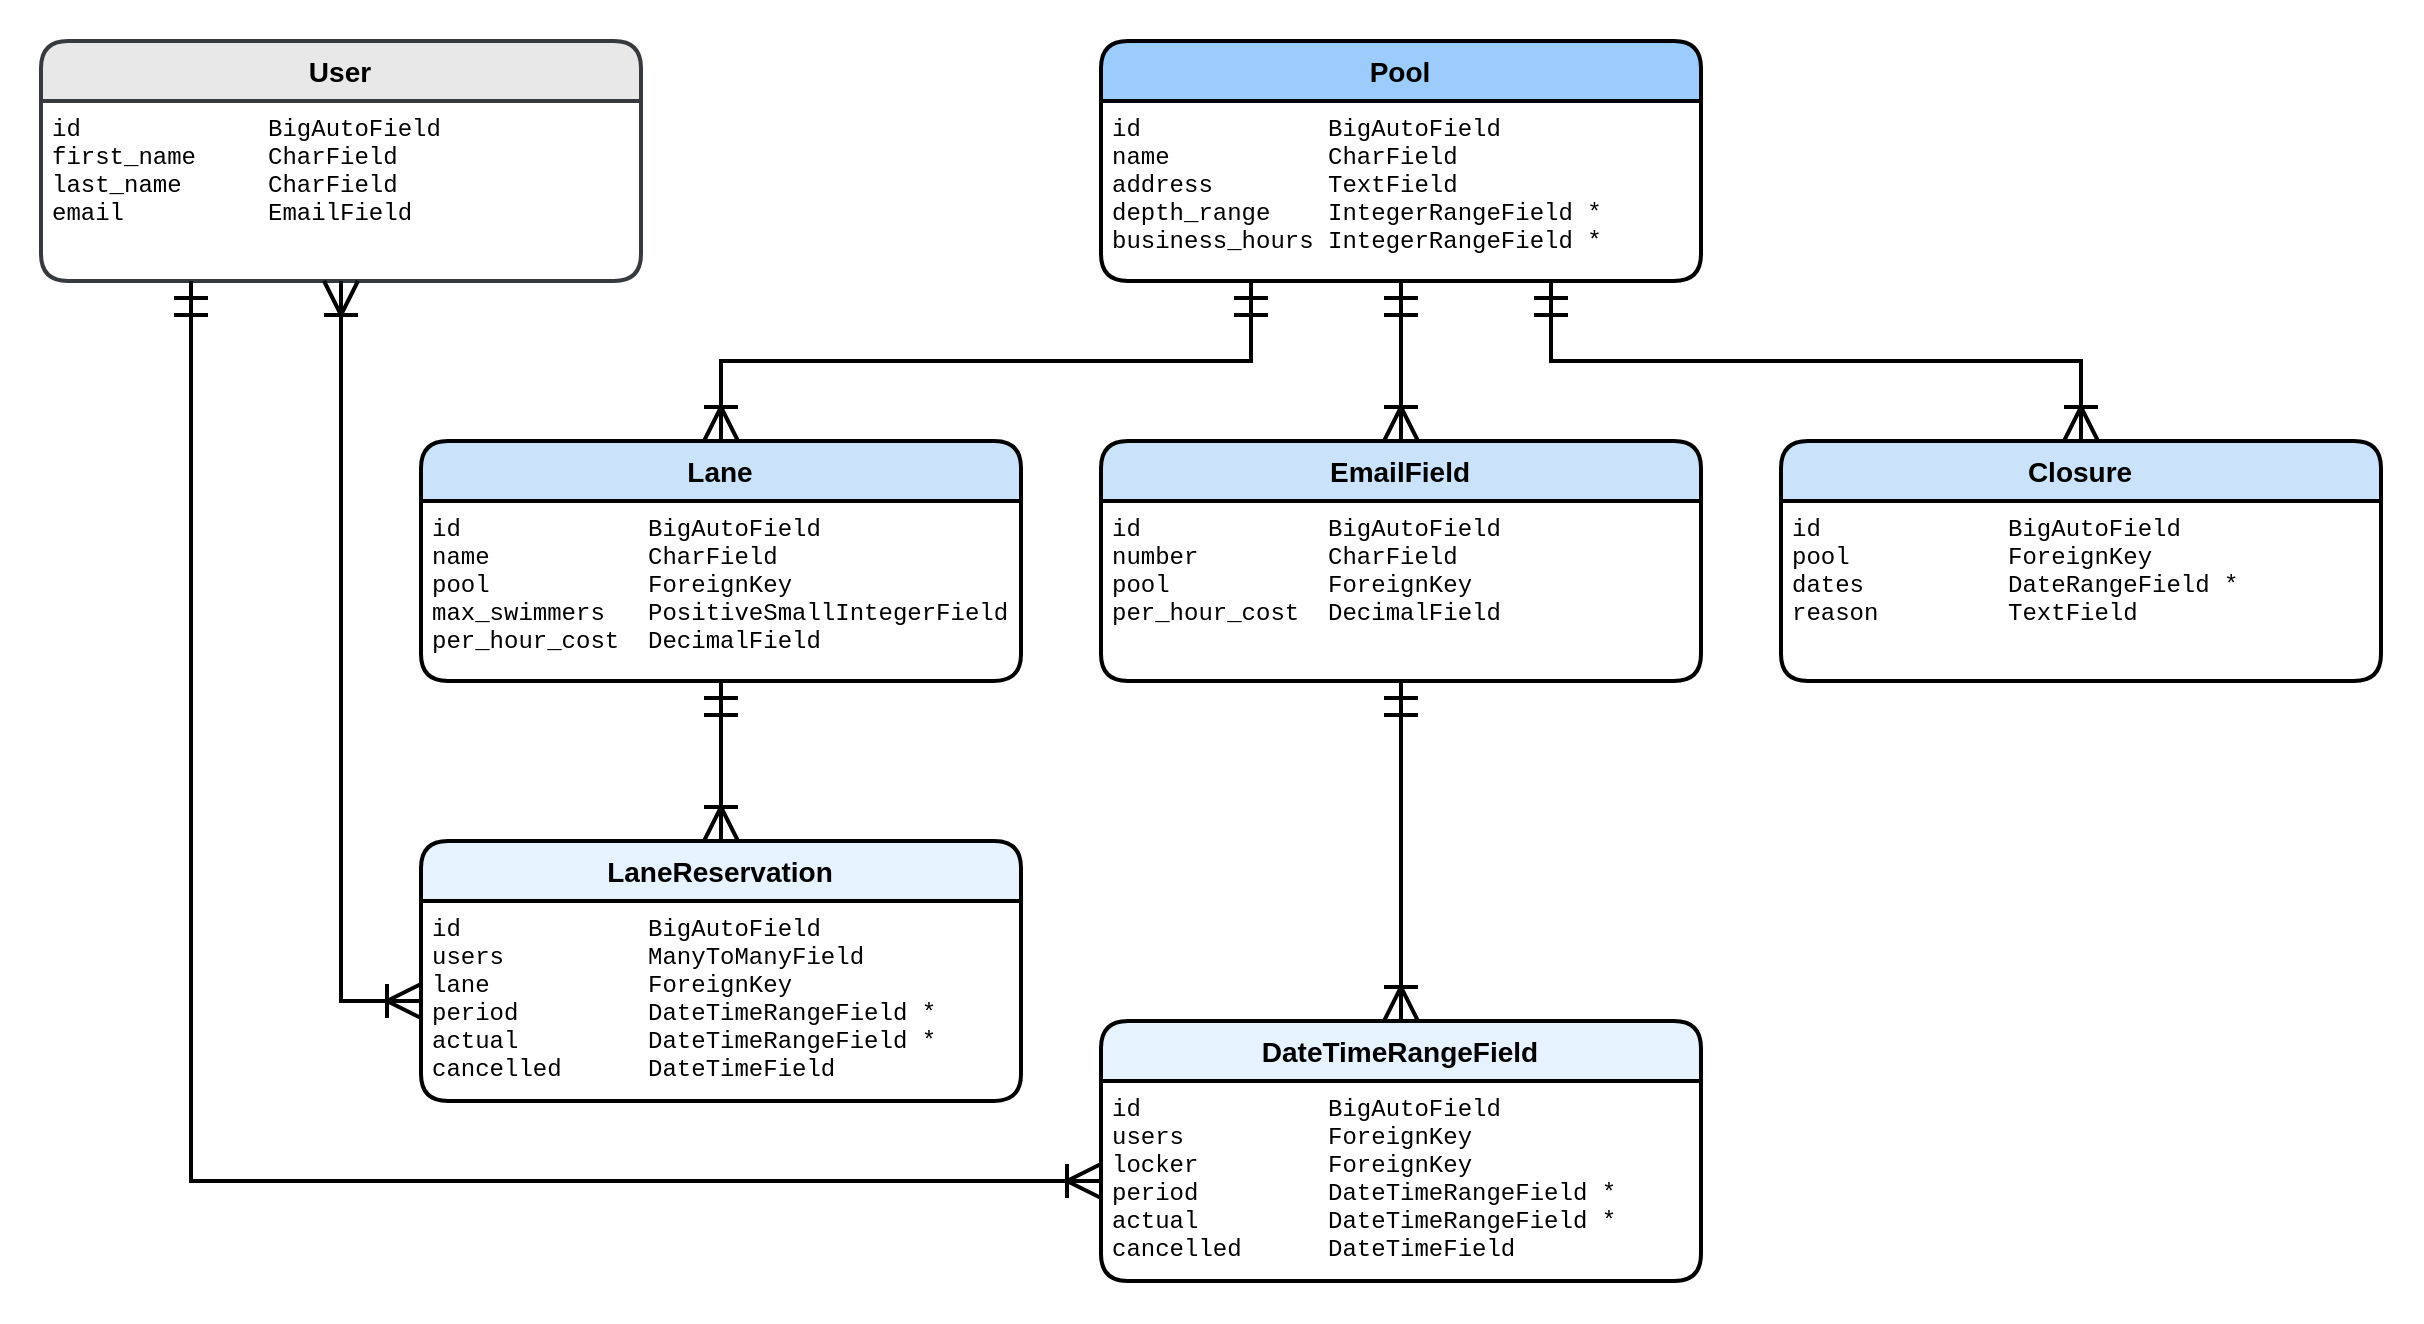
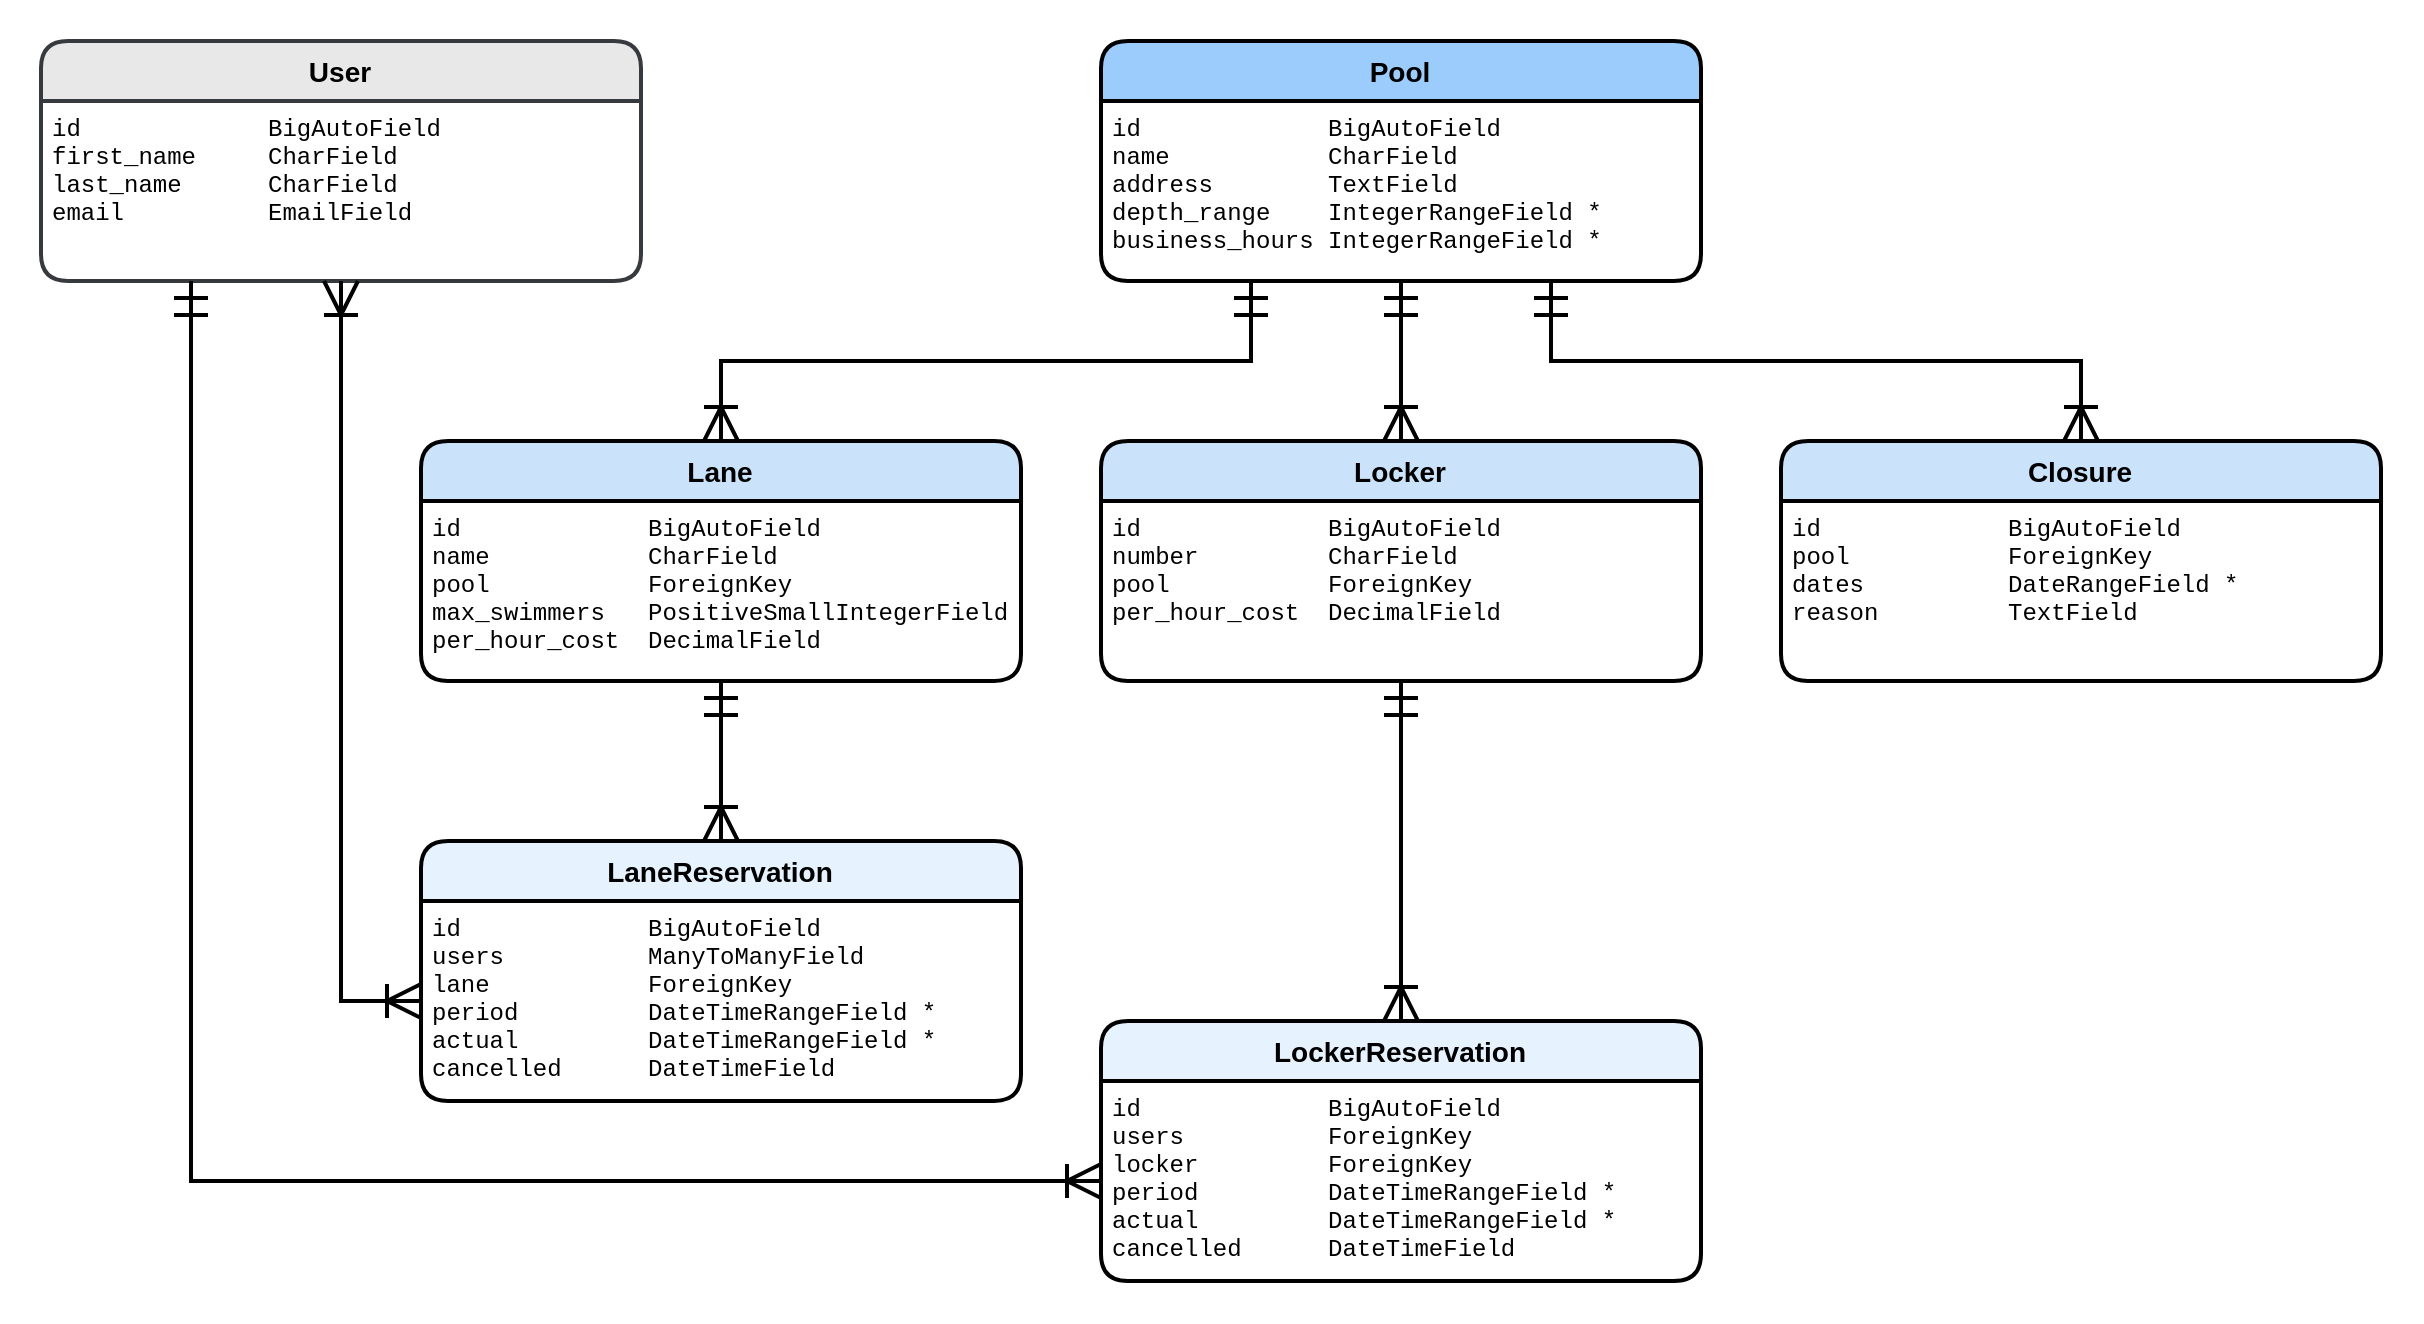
(1400, 473) -> (1400, 473)
(1400, 1053) -> (1400, 1053)
